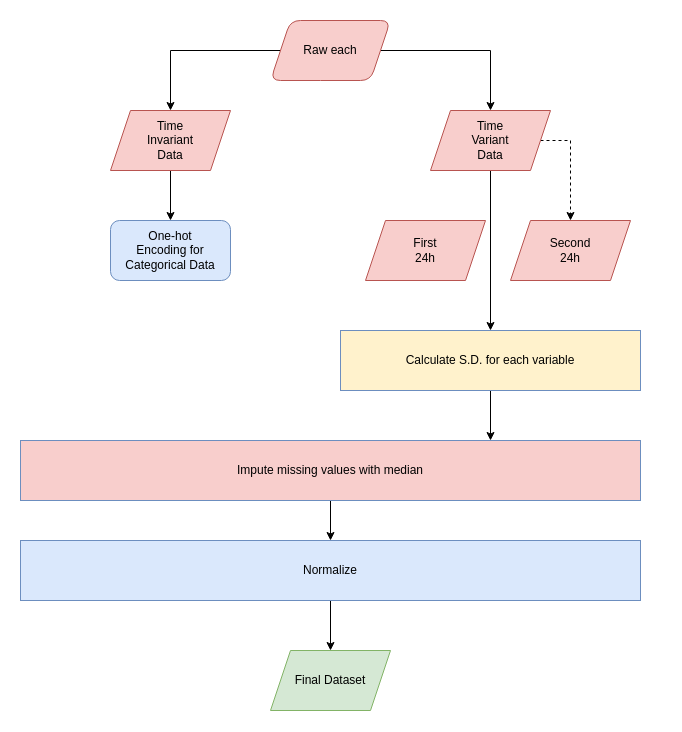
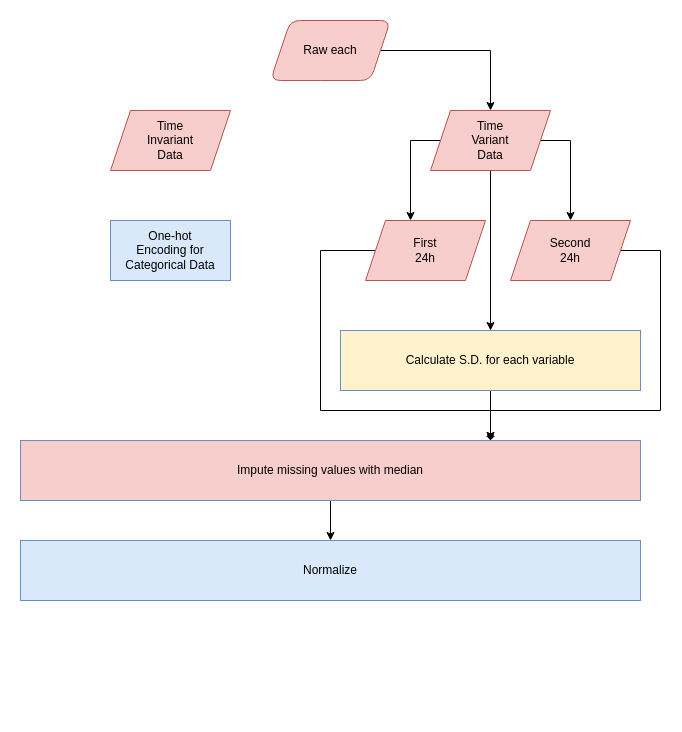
(200, 51) -> none
none -> (411, 162)
(571, 163) -> (571, 163)
(171, 192) -> none
(171, 251) -> (171, 251)
none -> (321, 387)
none -> (661, 395)
(491, 408) -> (491, 408)
(331, 622) -> none
(331, 681) -> none
